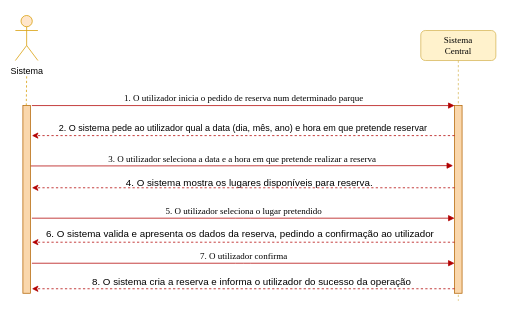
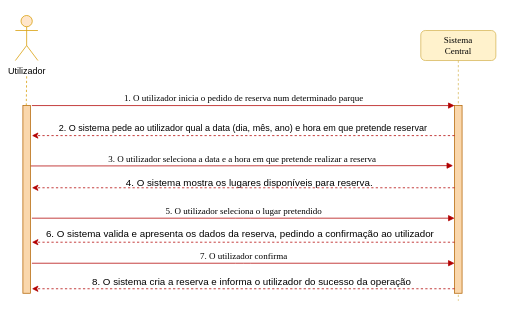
(27, 71) -> (27, 71)
